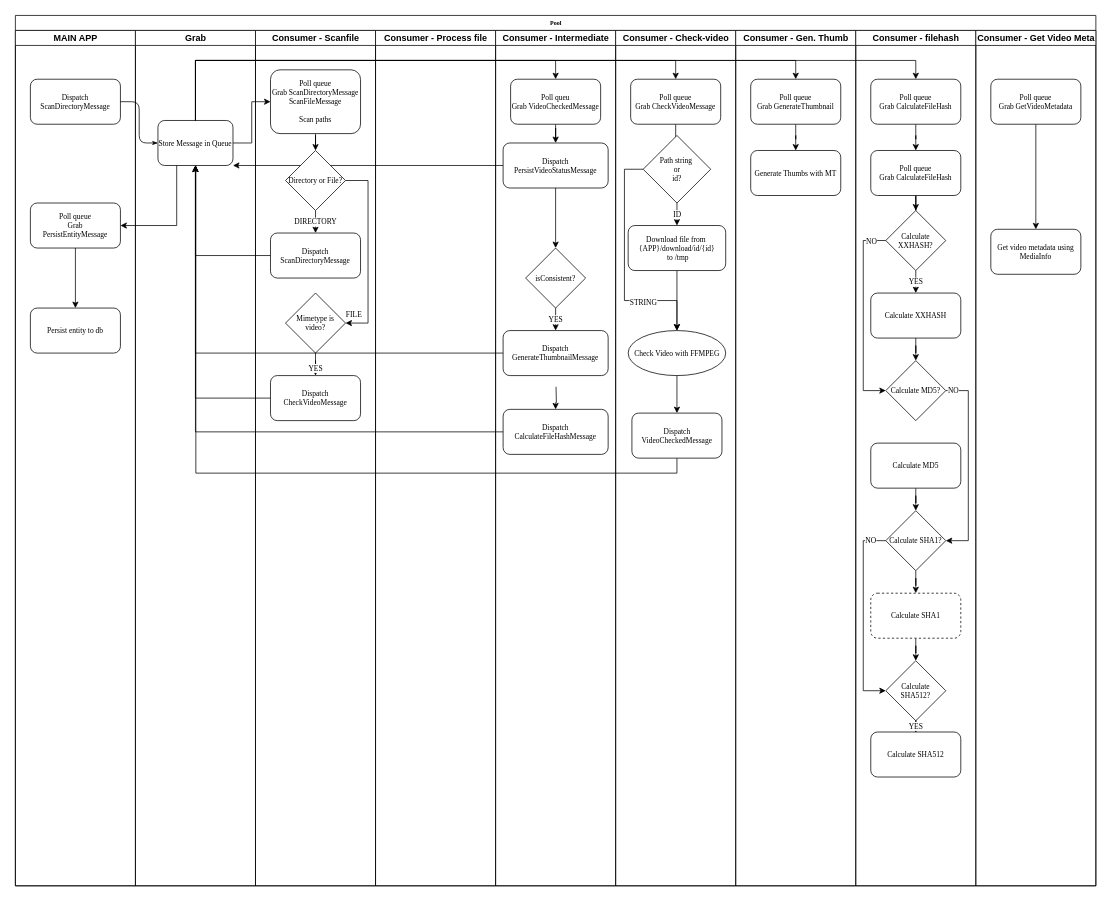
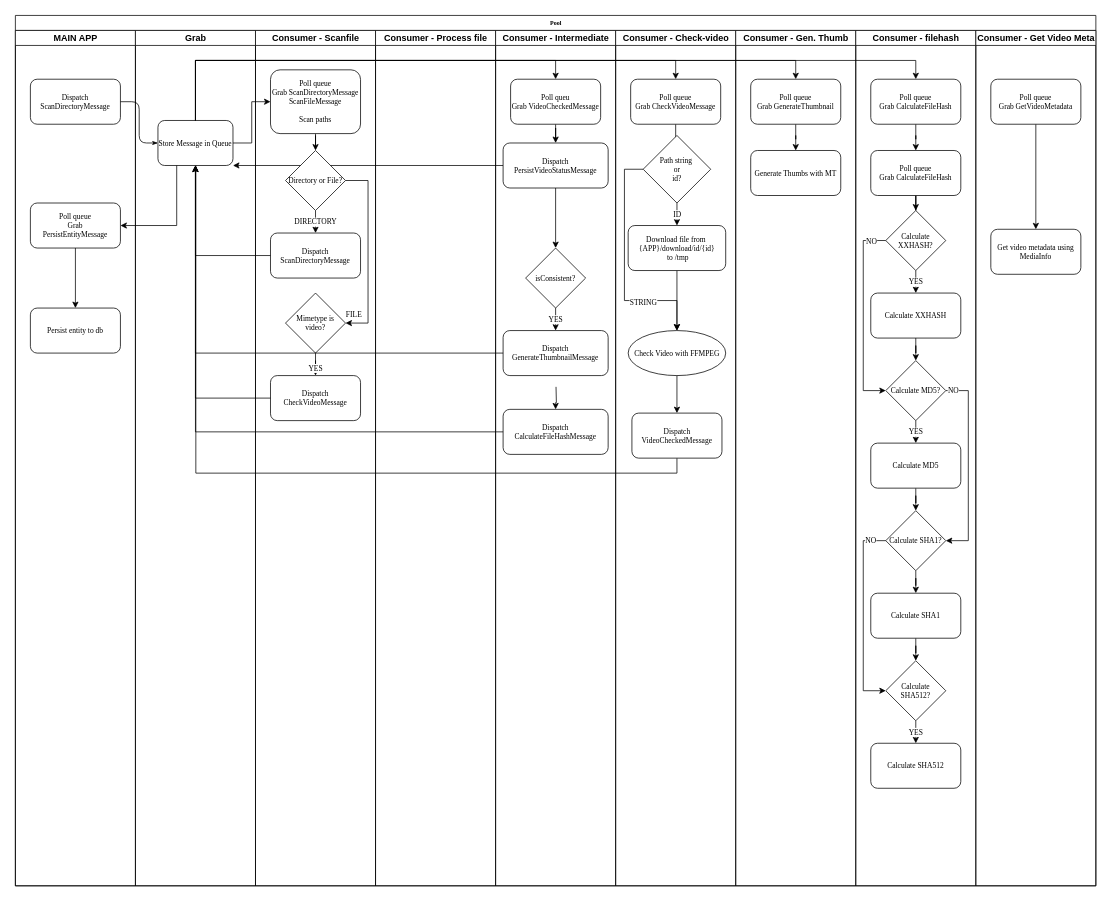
none -> (915, 434)
(915, 615) -> (915, 615)
(915, 754) -> (915, 765)
